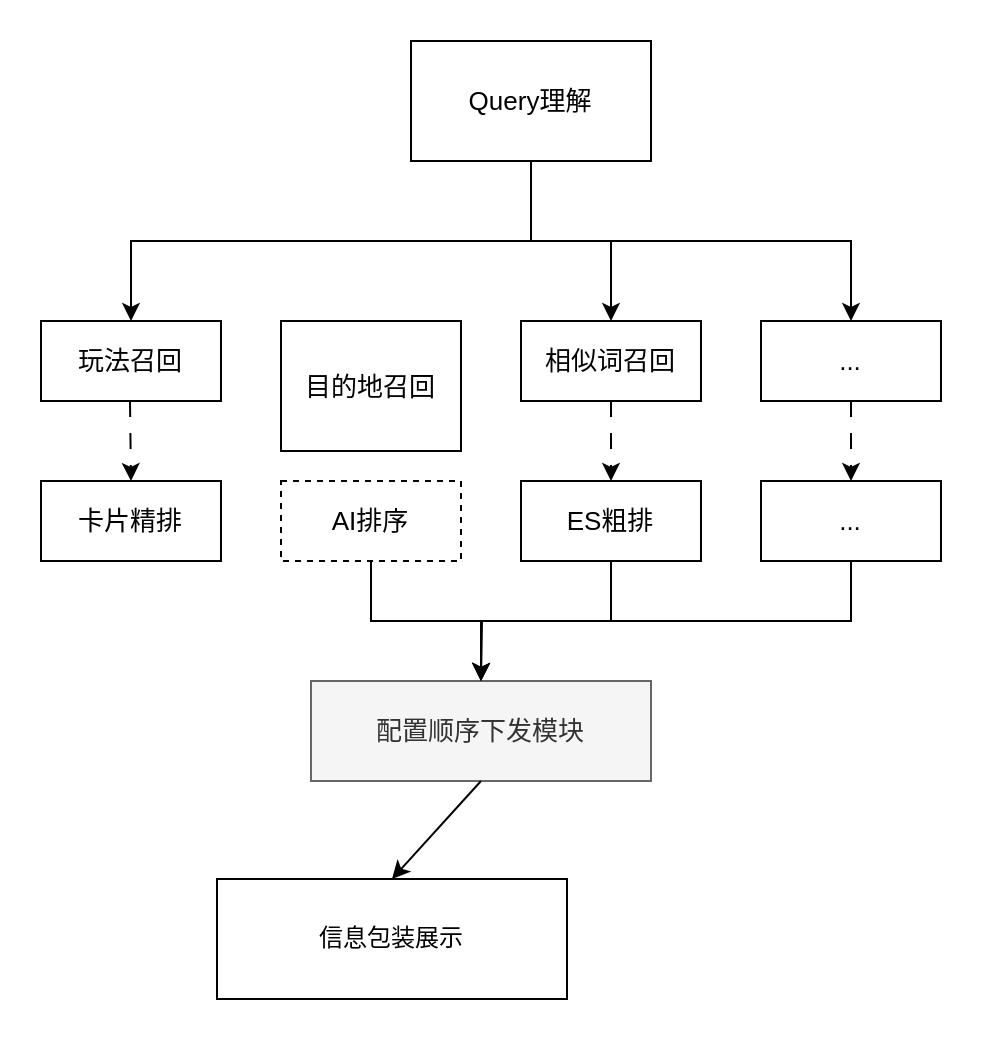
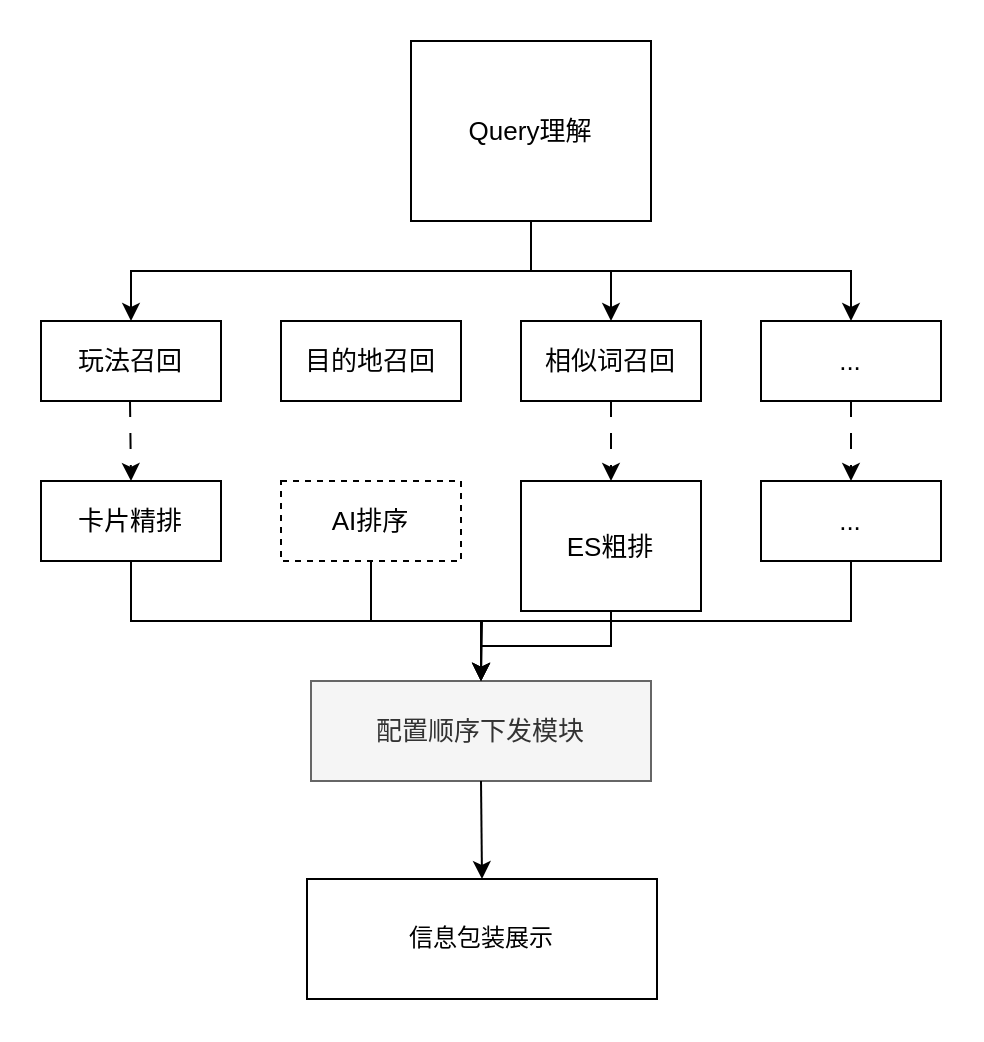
(531, 101) -> (531, 131)
(371, 386) -> (371, 361)
(611, 521) -> (611, 546)
none -> (219, 621)
(392, 939) -> (482, 939)
